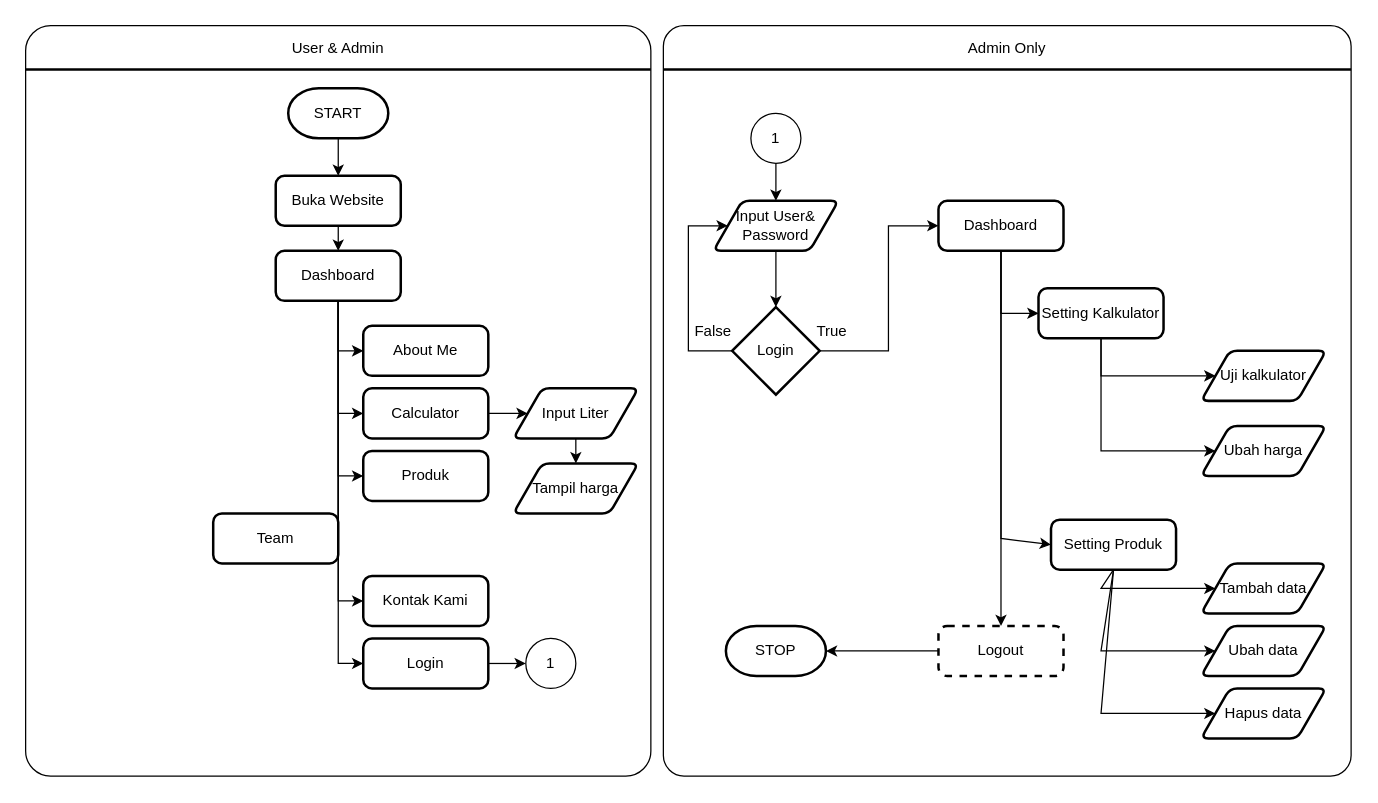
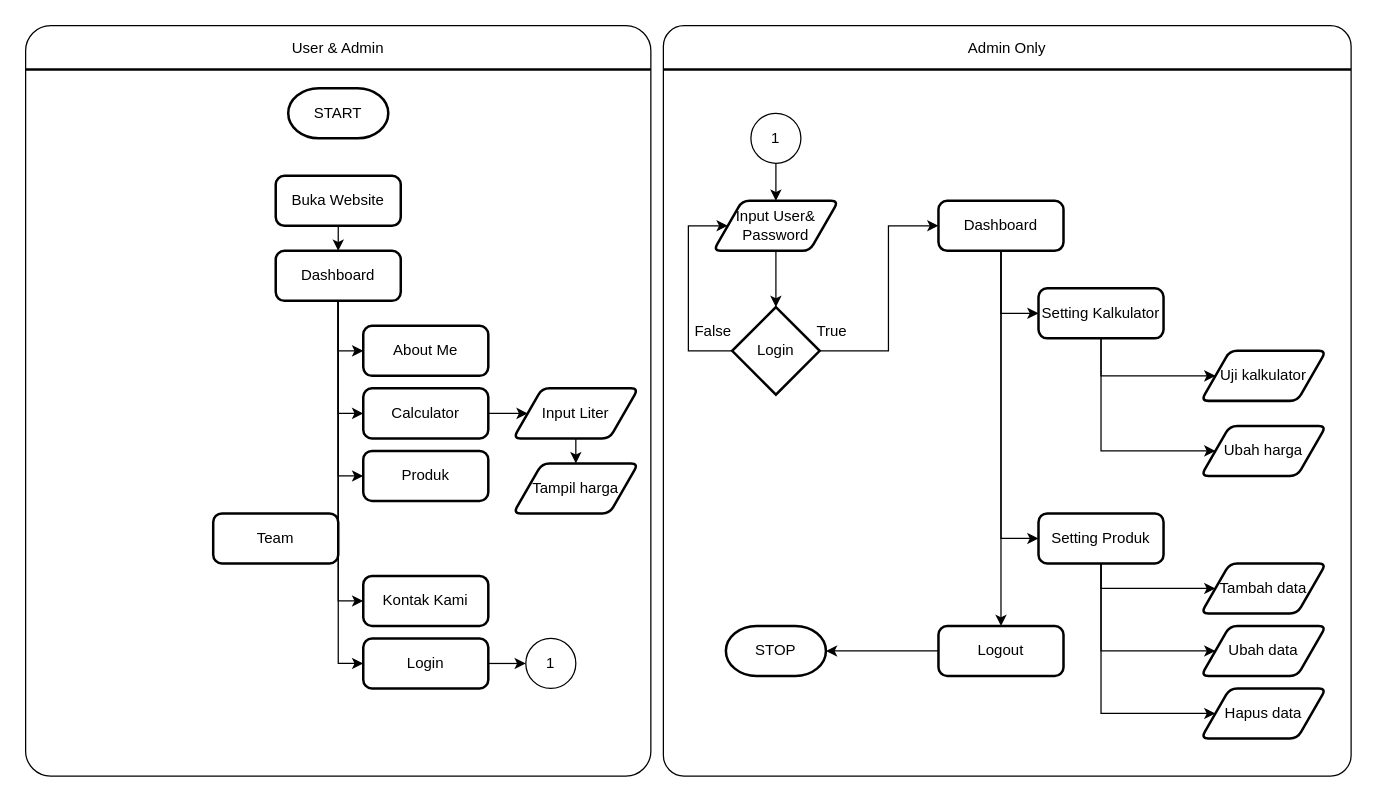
(338, 152) -> none
(1113, 544) -> (1101, 538)
(1001, 651) -> (1001, 651)
